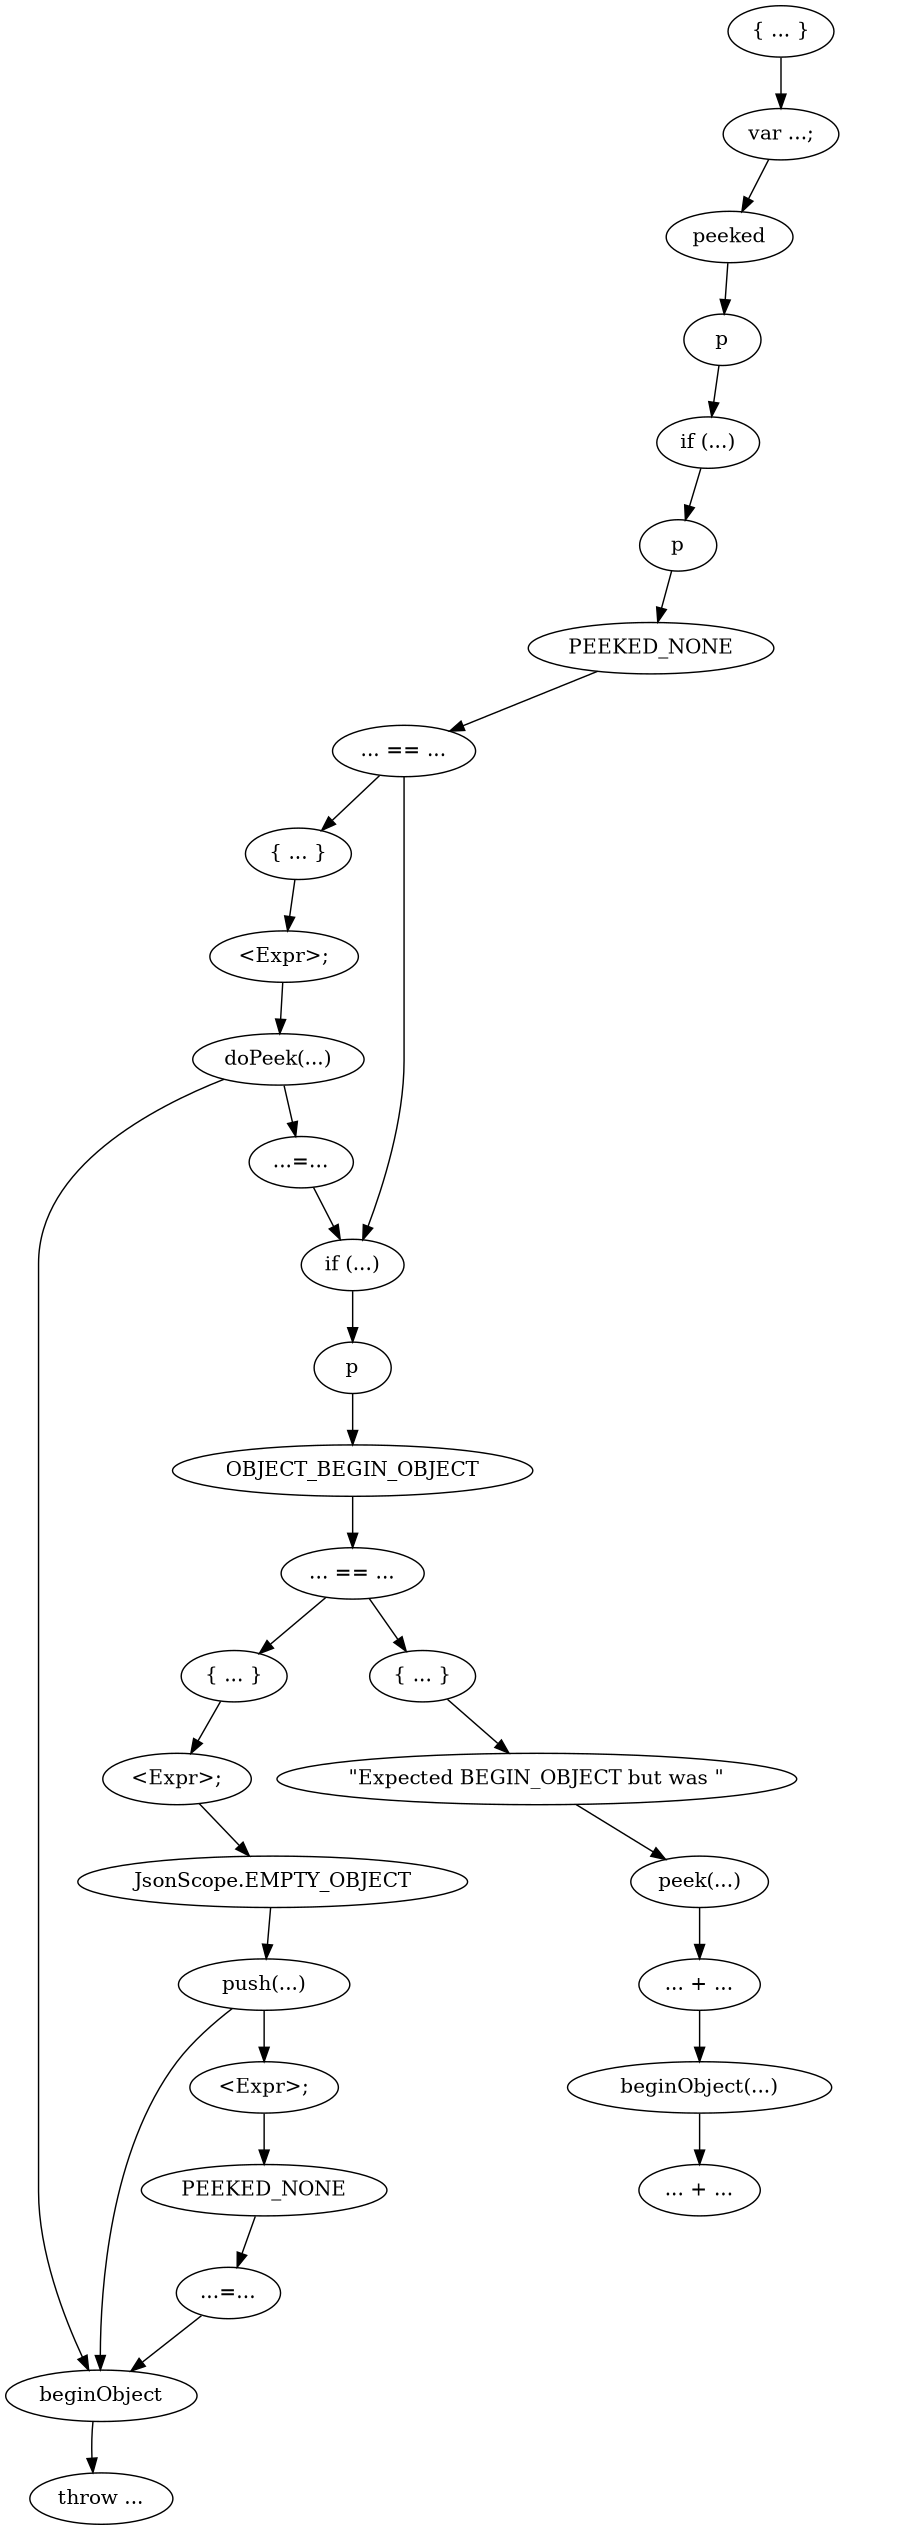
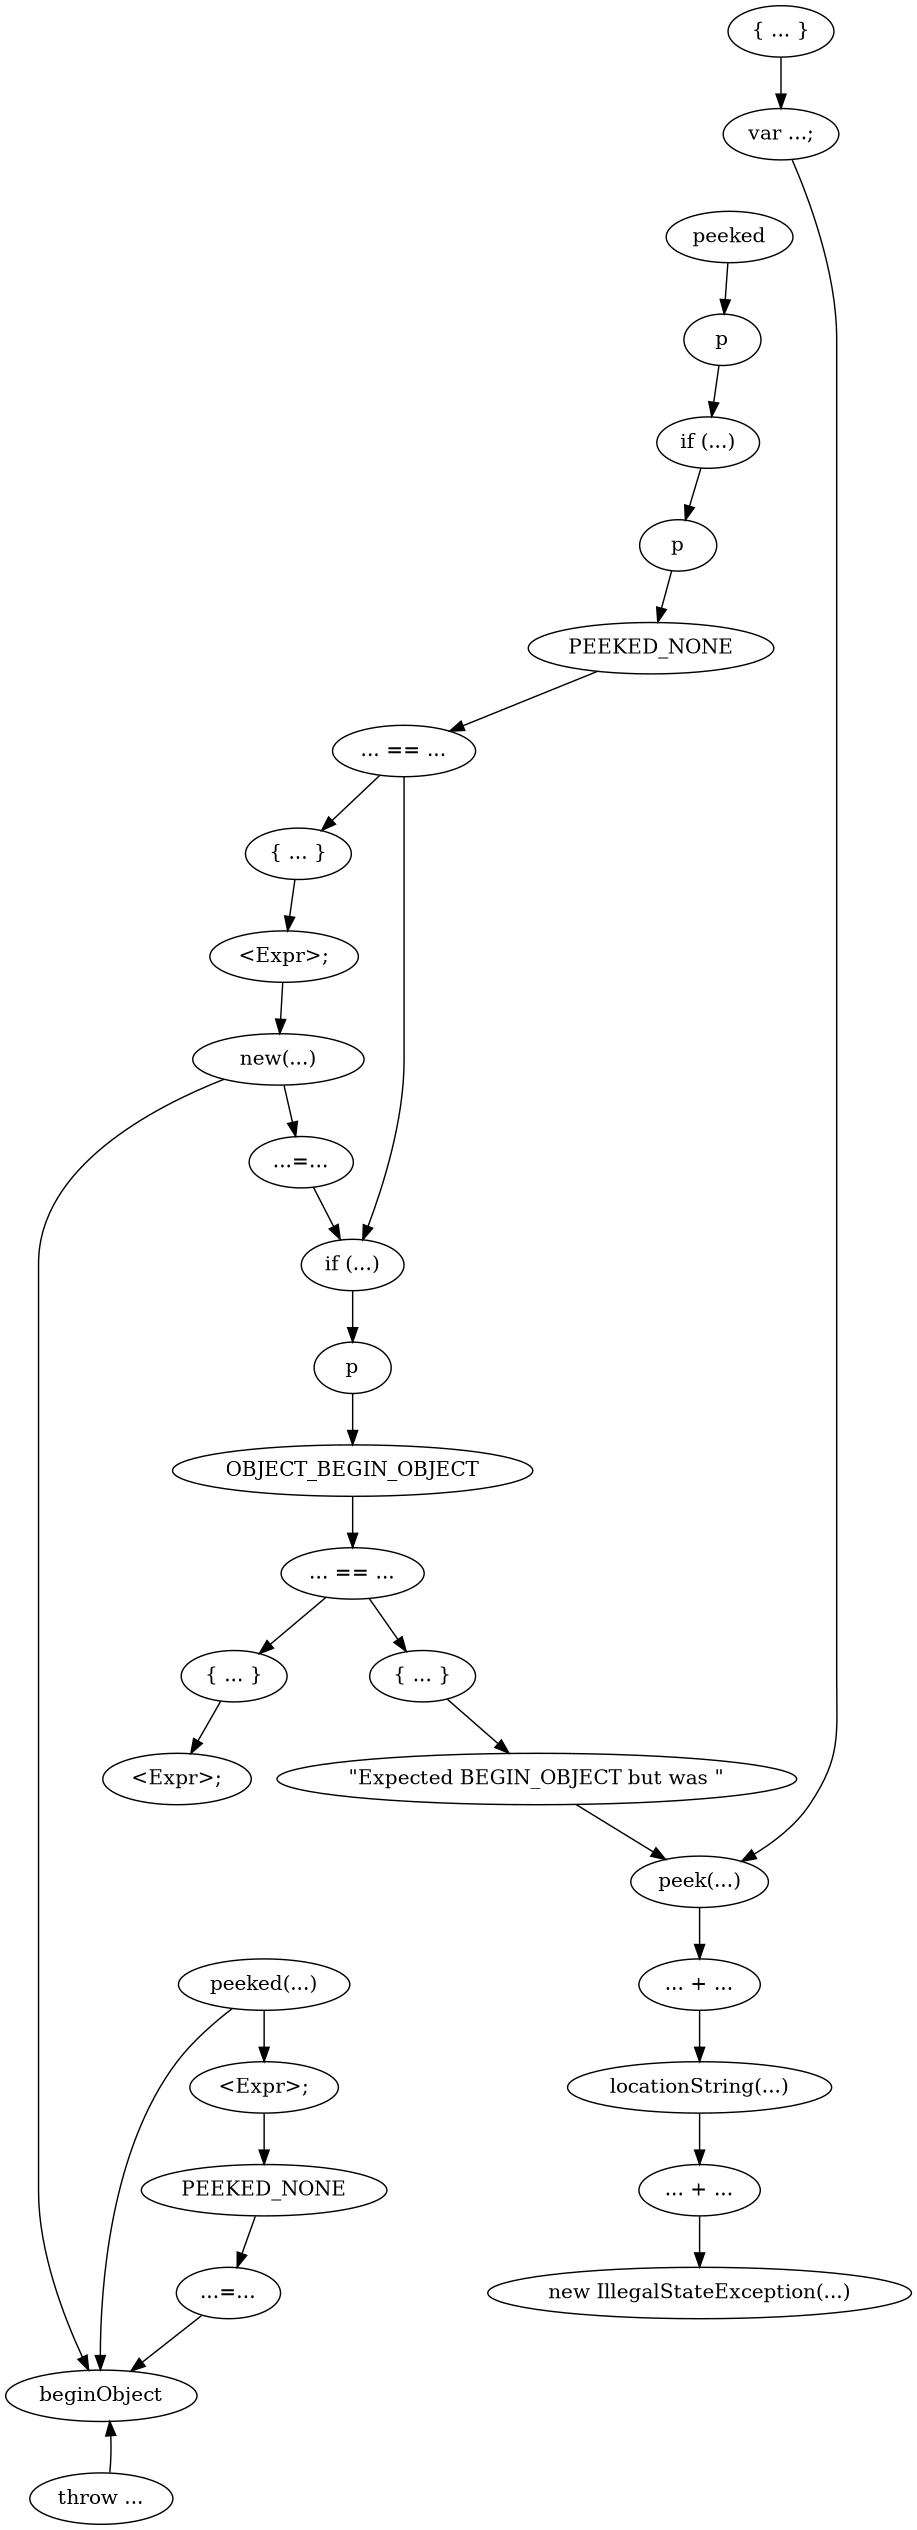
(759, 179) -> (837, 1019)
(278, 1059) -> (278, 1059)
(273, 1882) -> none
(264, 1985) -> (264, 1985)
(700, 2087) -> (700, 2087)
none -> (700, 2293)
(92, 2440) -> (111, 2454)
